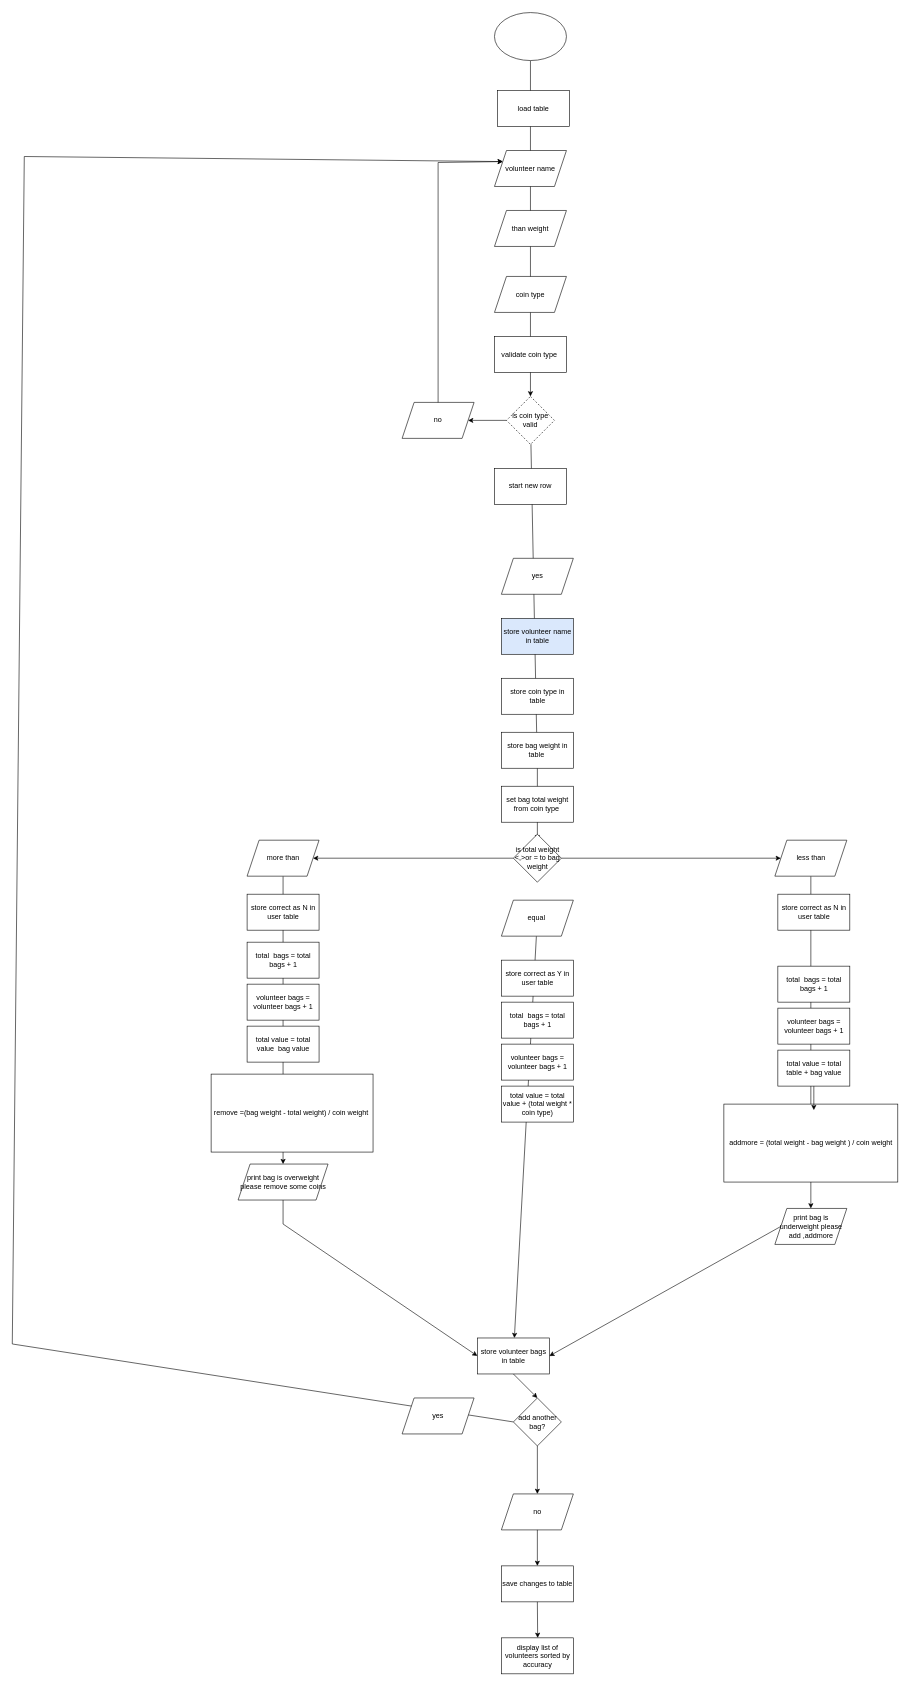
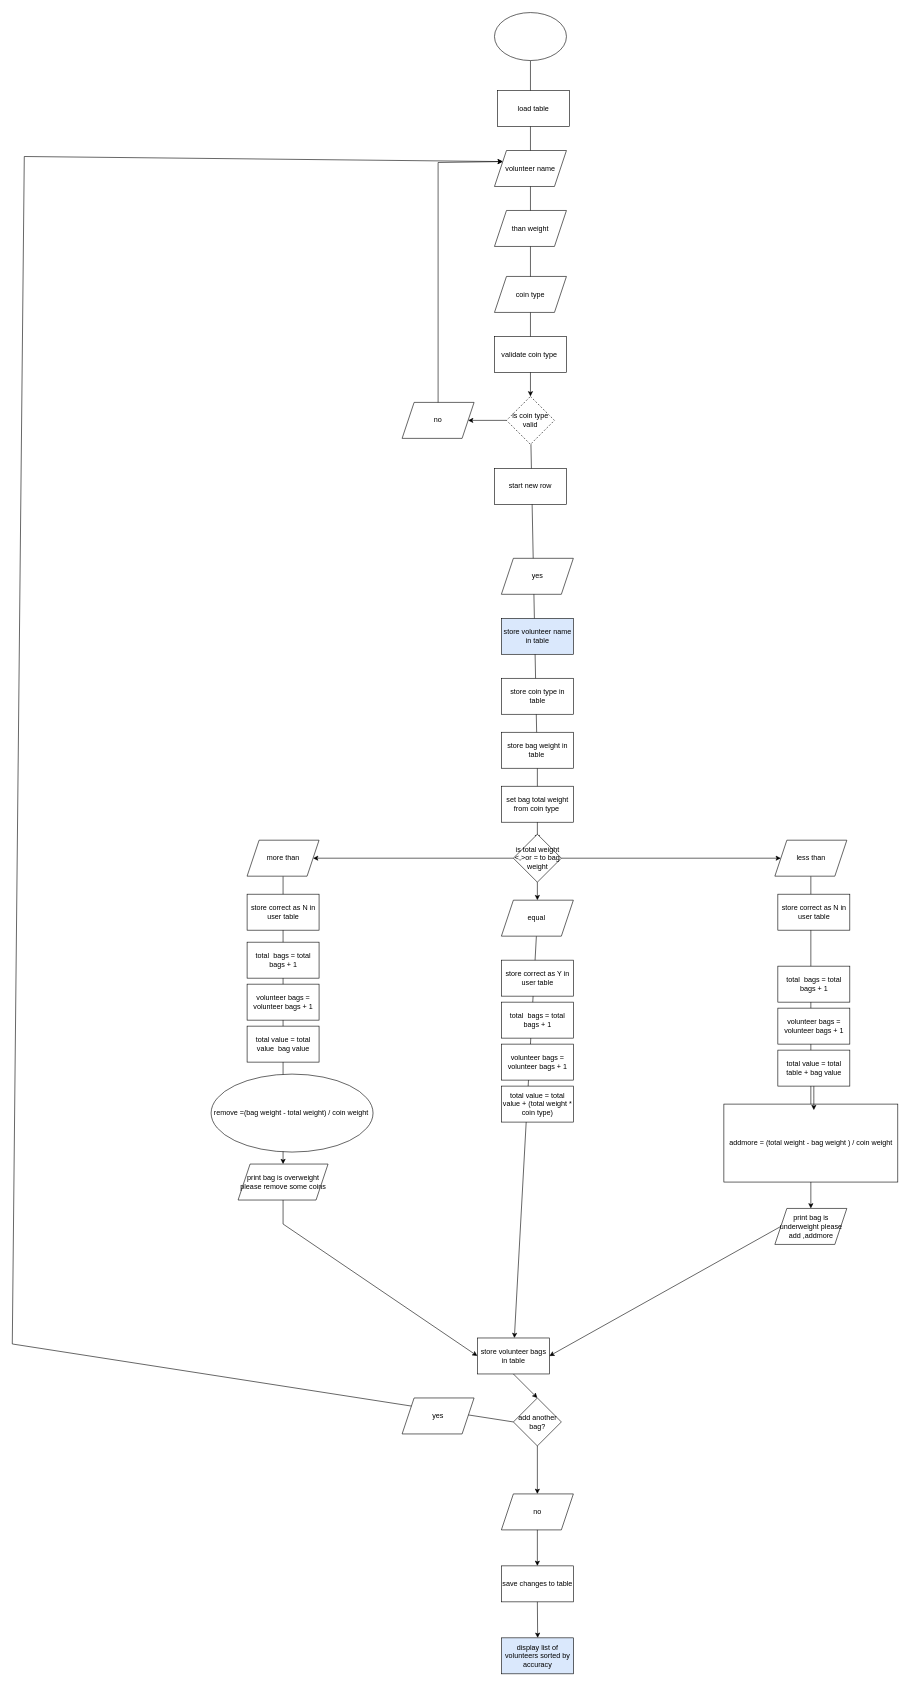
none -> (538, 889)
(292, 1113) -> (292, 1113)
(538, 1656) -> (538, 1656)
